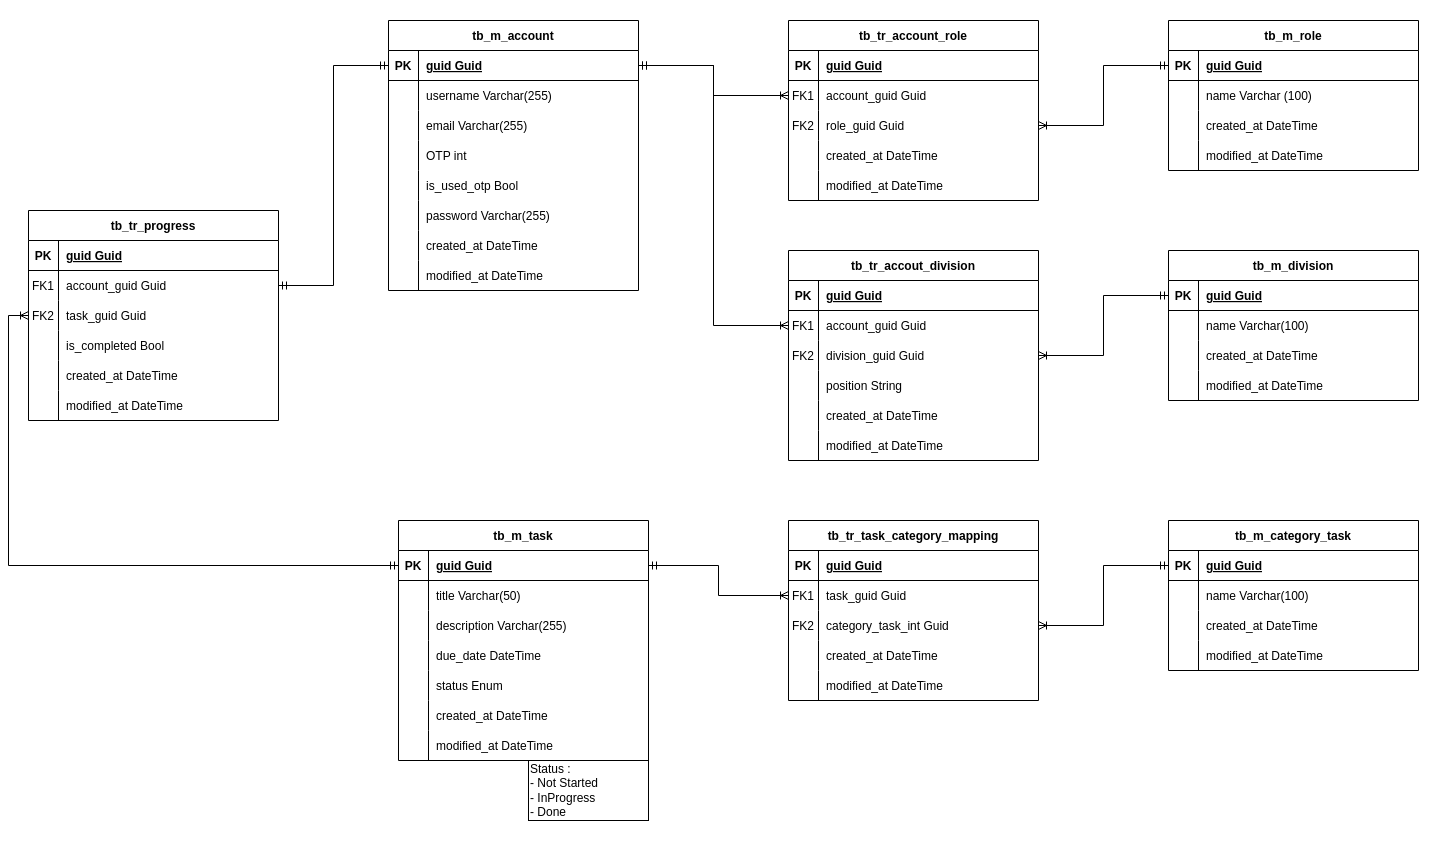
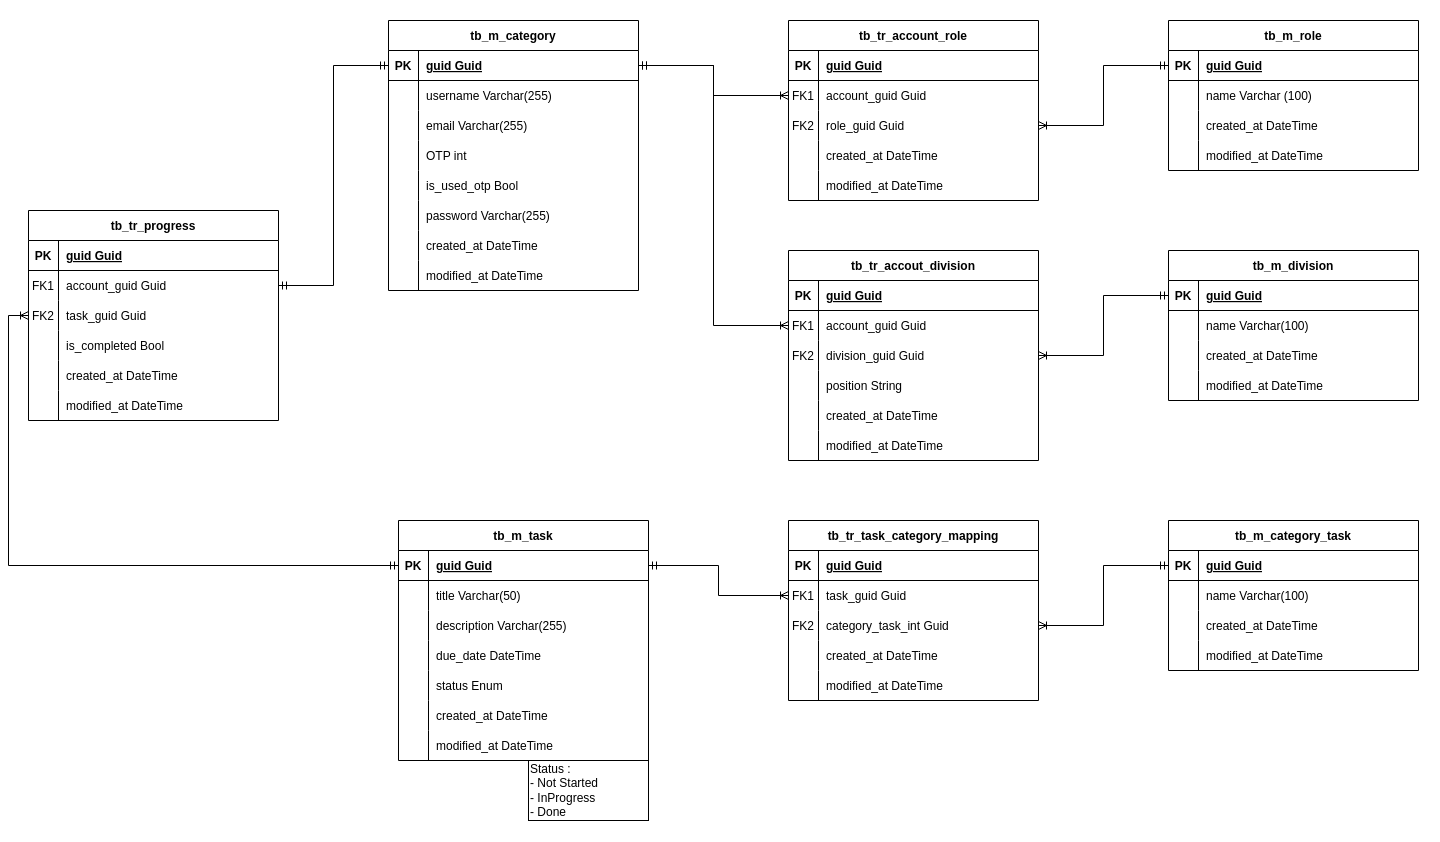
(513, 36) -> (513, 36)
